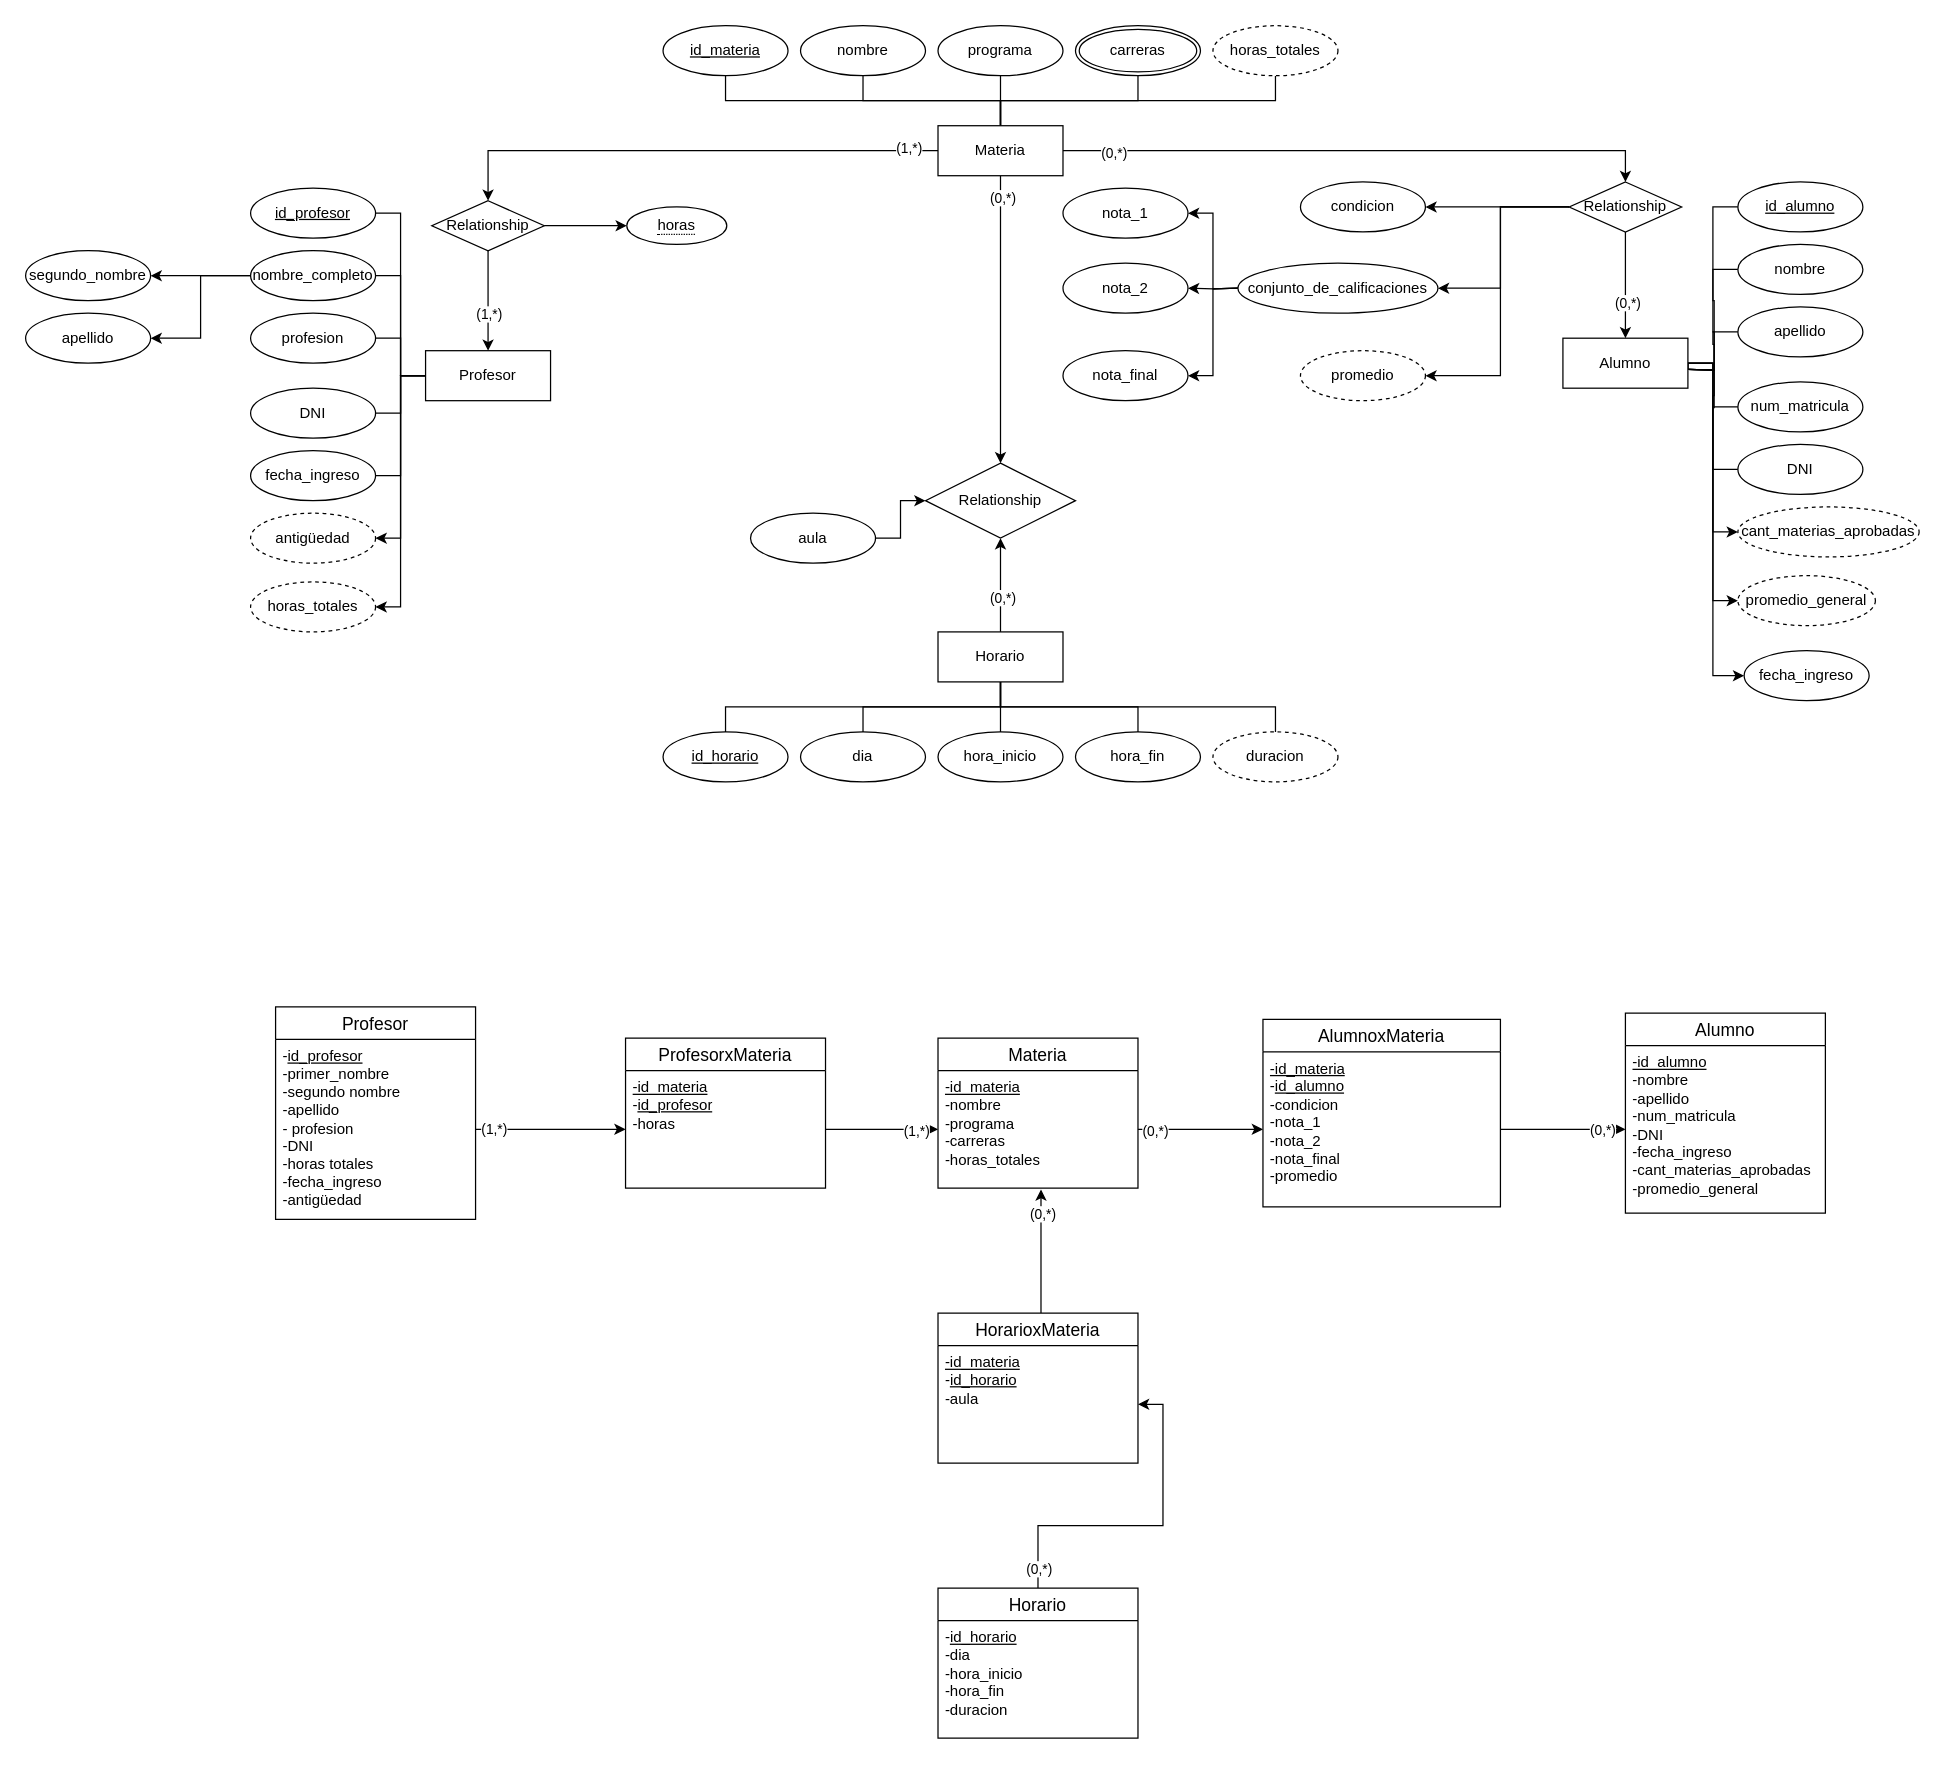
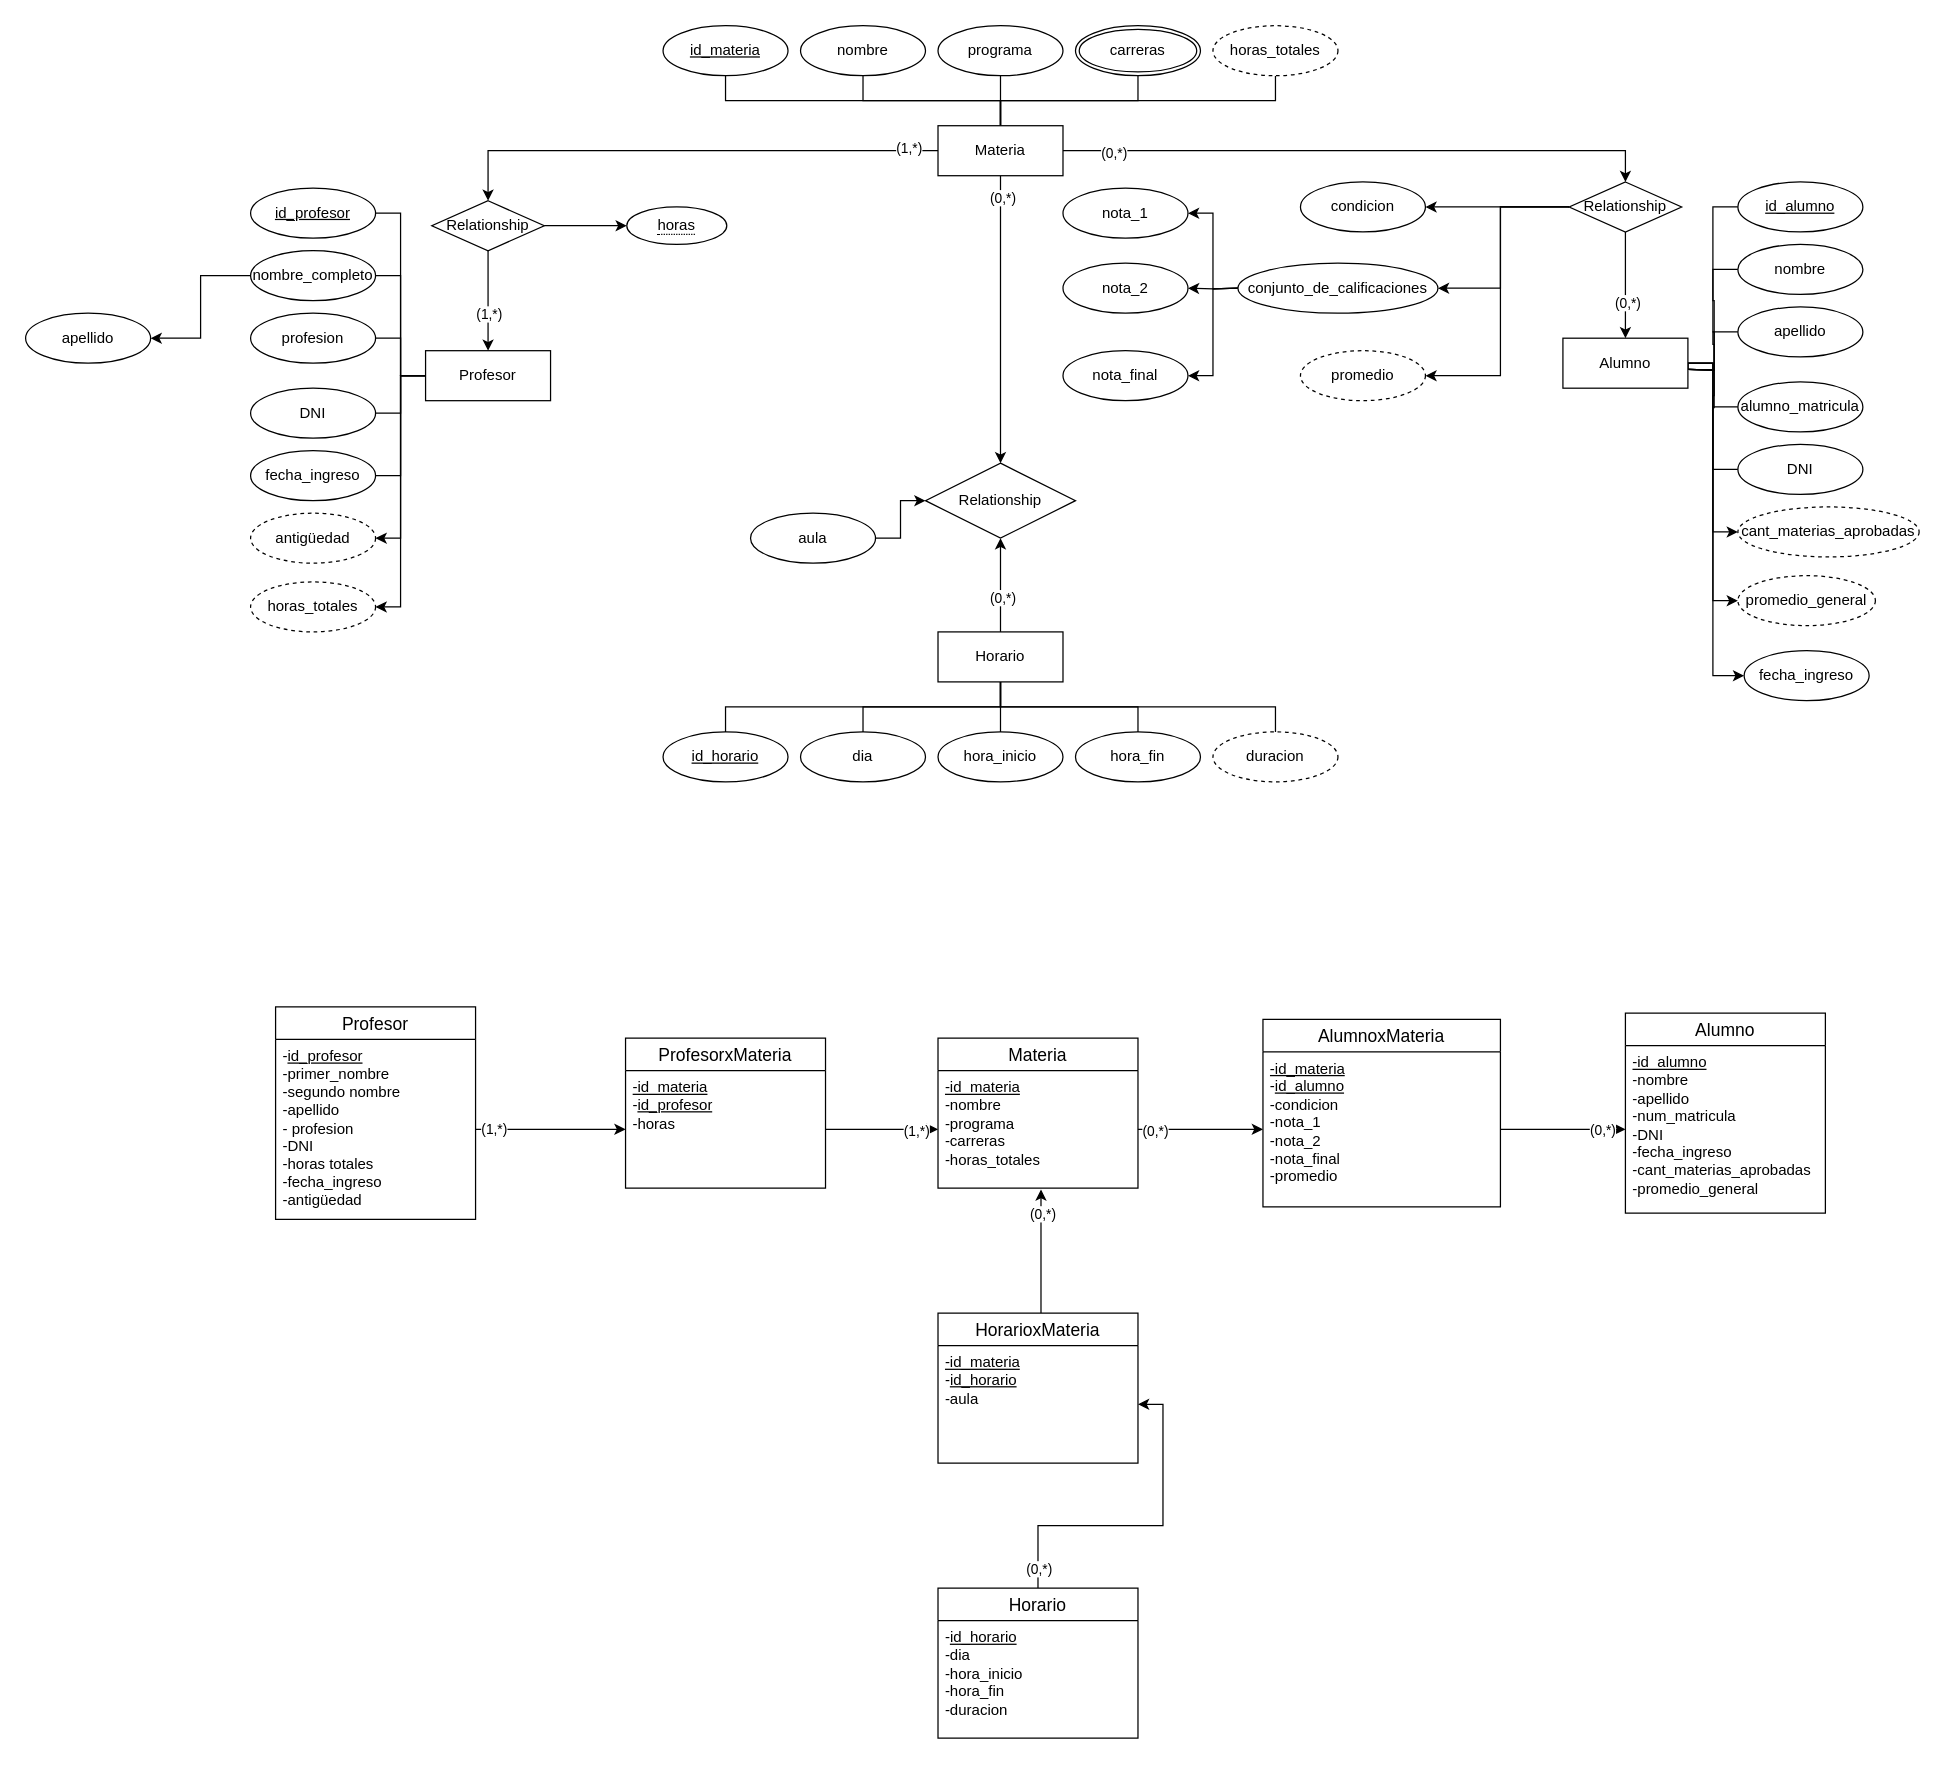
(88, 276) -> none
(179, 276) -> none
(1801, 407) -> (1801, 407)
